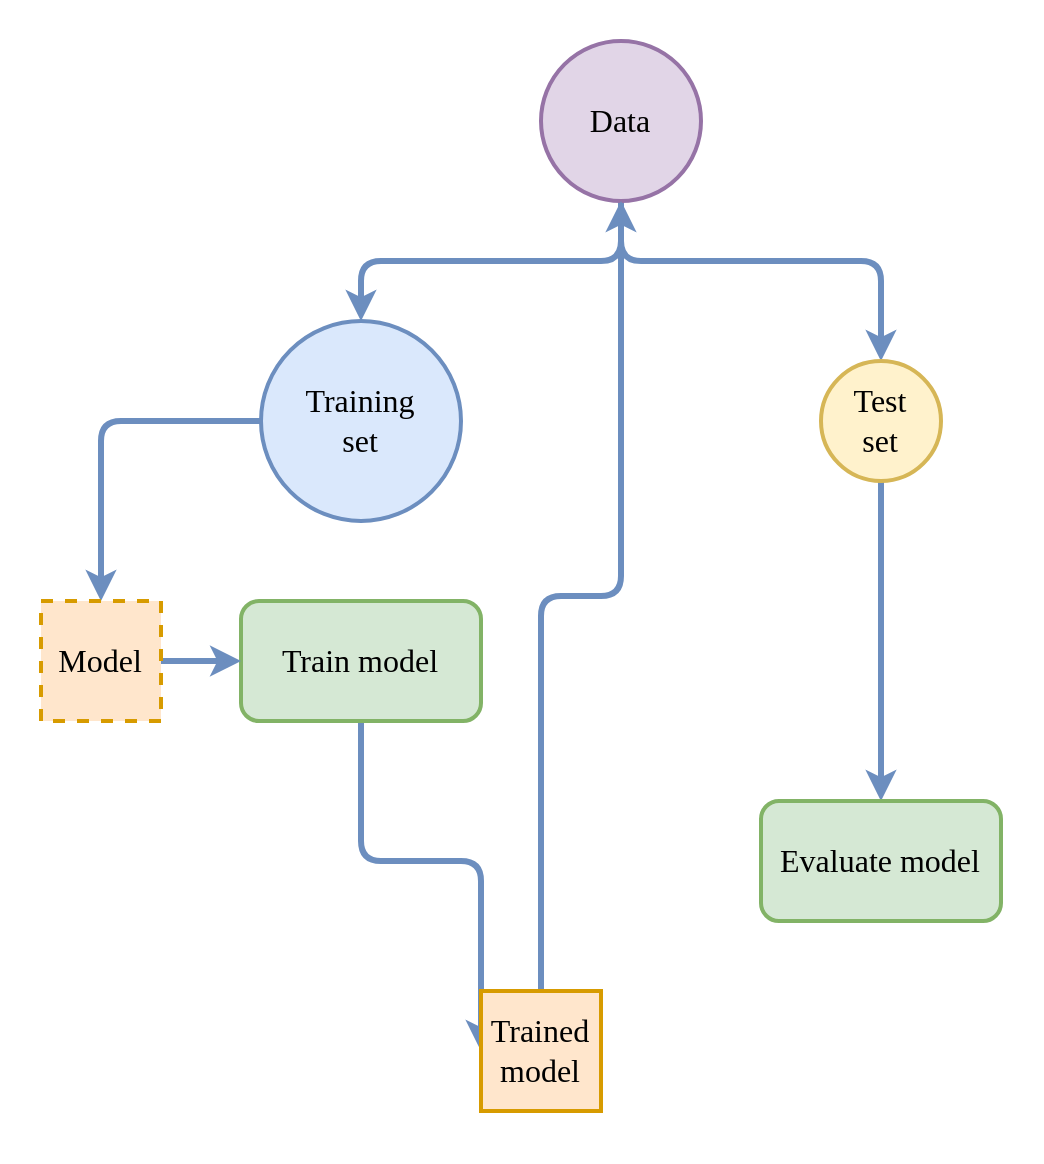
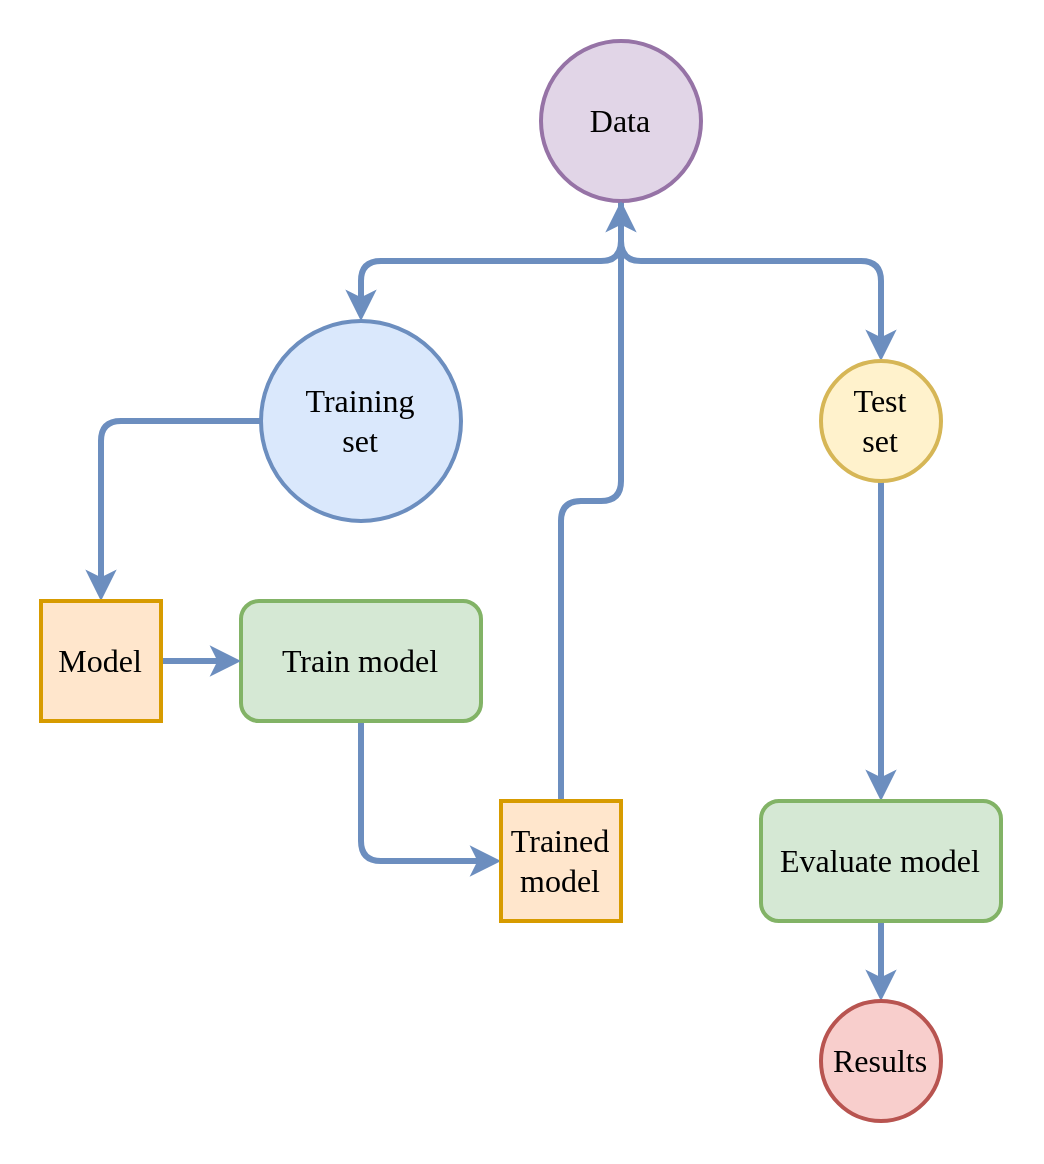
(101, 661) -> (101, 661)
none -> (881, 950)
(541, 1051) -> (561, 861)
none -> (881, 1061)
